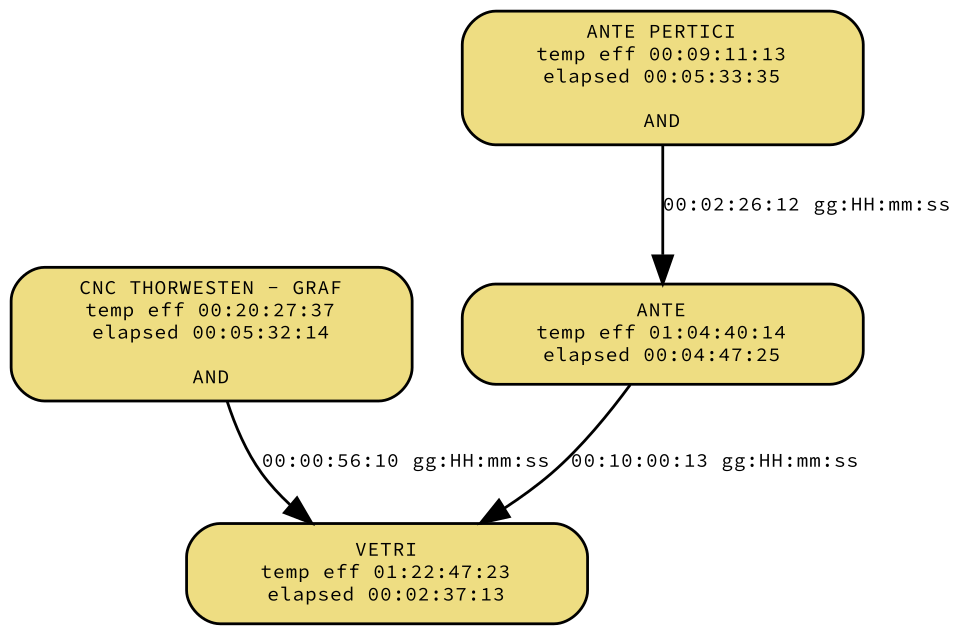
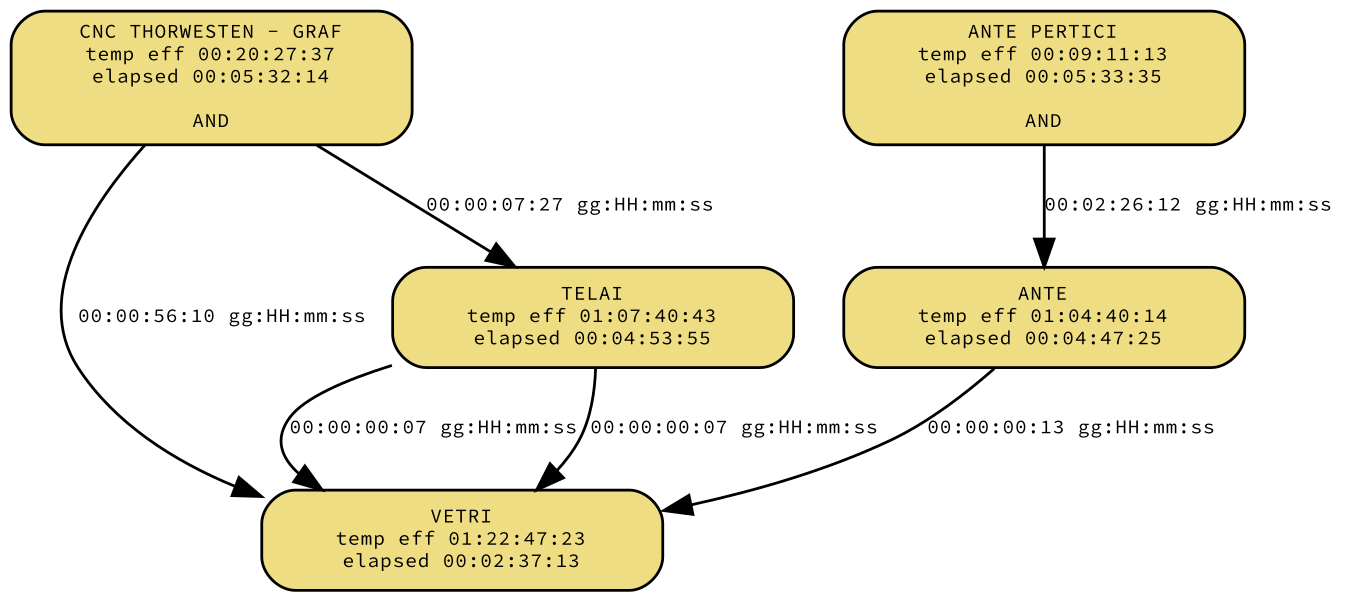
none -> (593, 317)
(716, 462) -> (1072, 429)
